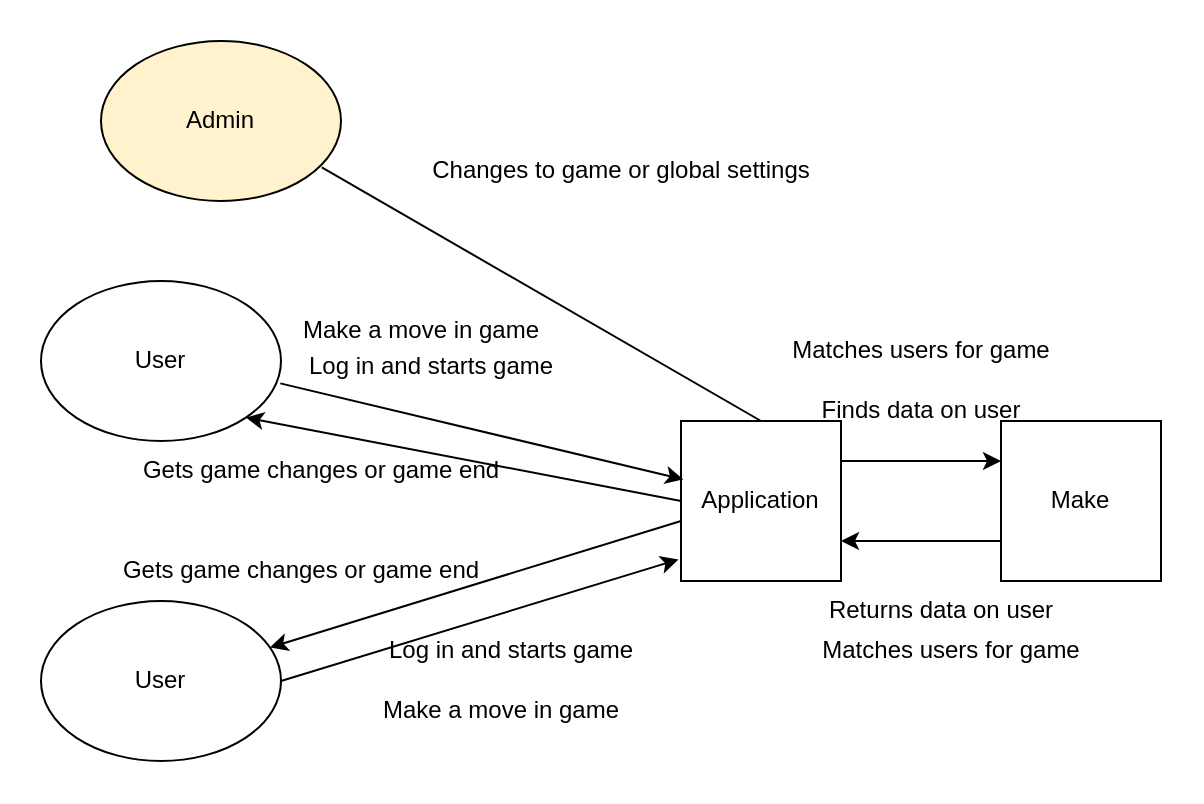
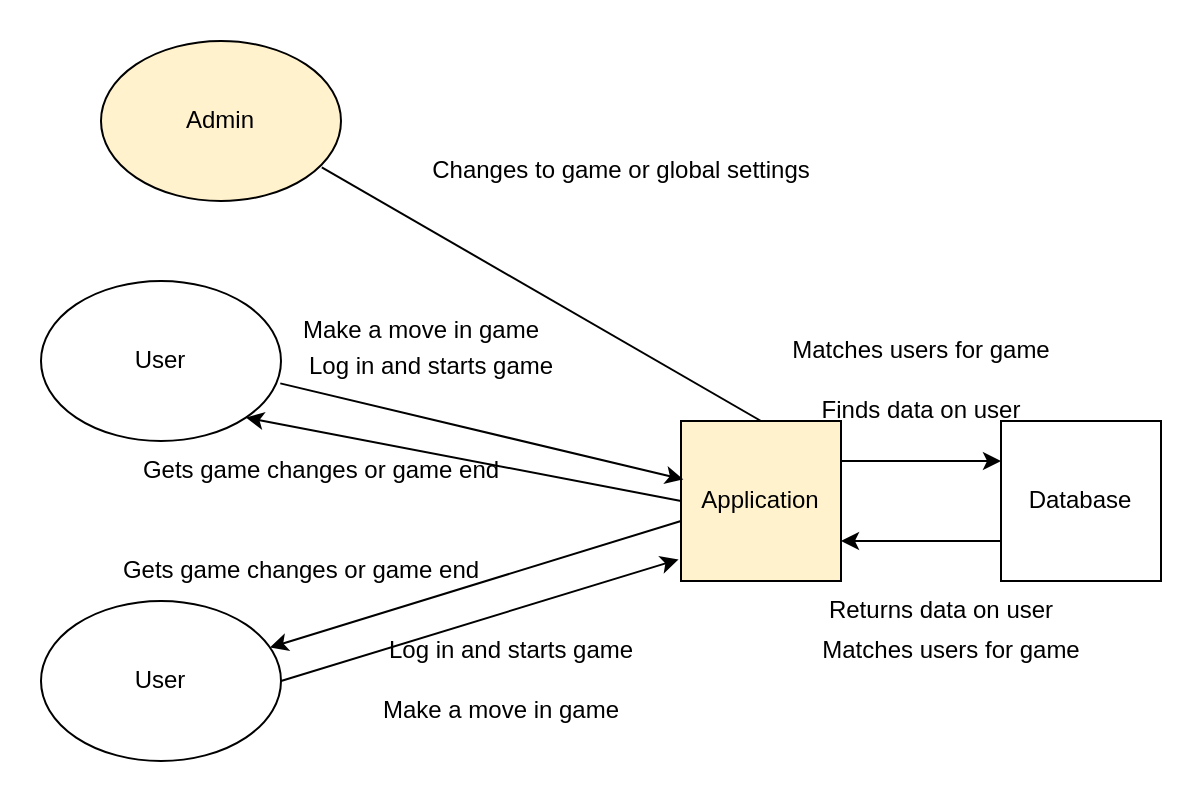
(761, 501) -> (761, 501)
(1081, 501) -> (1081, 501)
